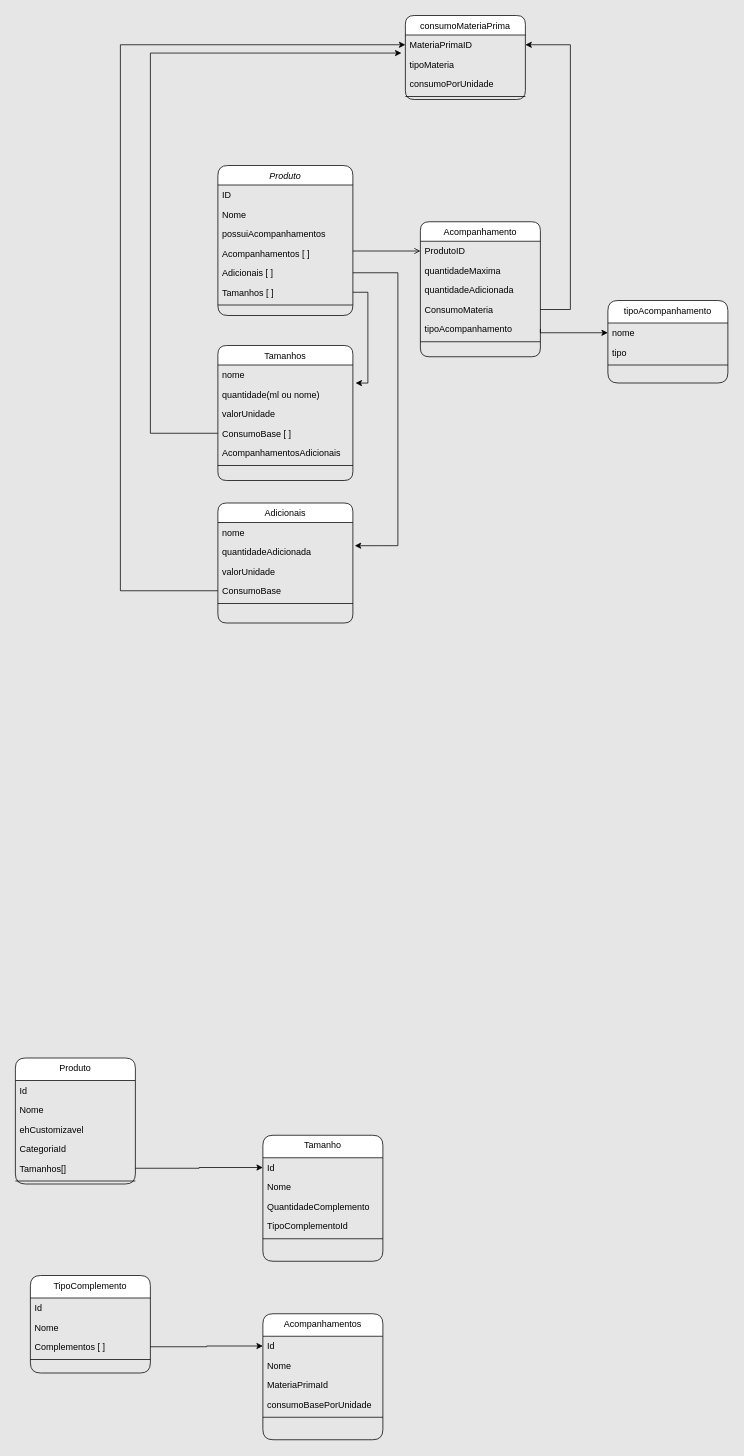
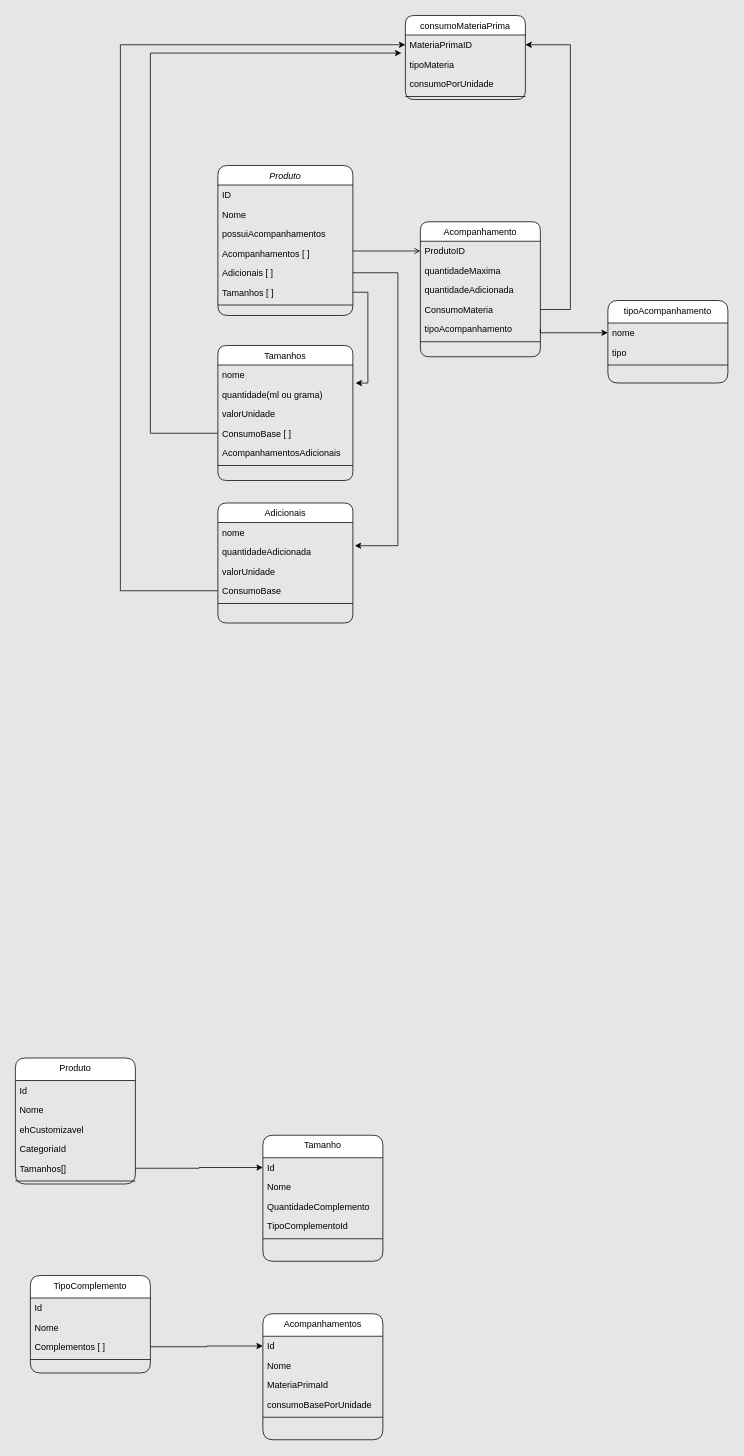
(273, 395) -> (275, 395)
